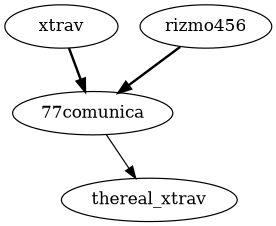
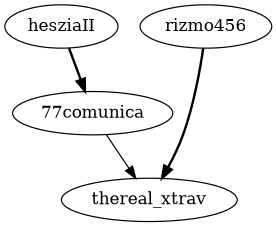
(61, 26) -> (61, 26)
(154, 66) -> (191, 109)
